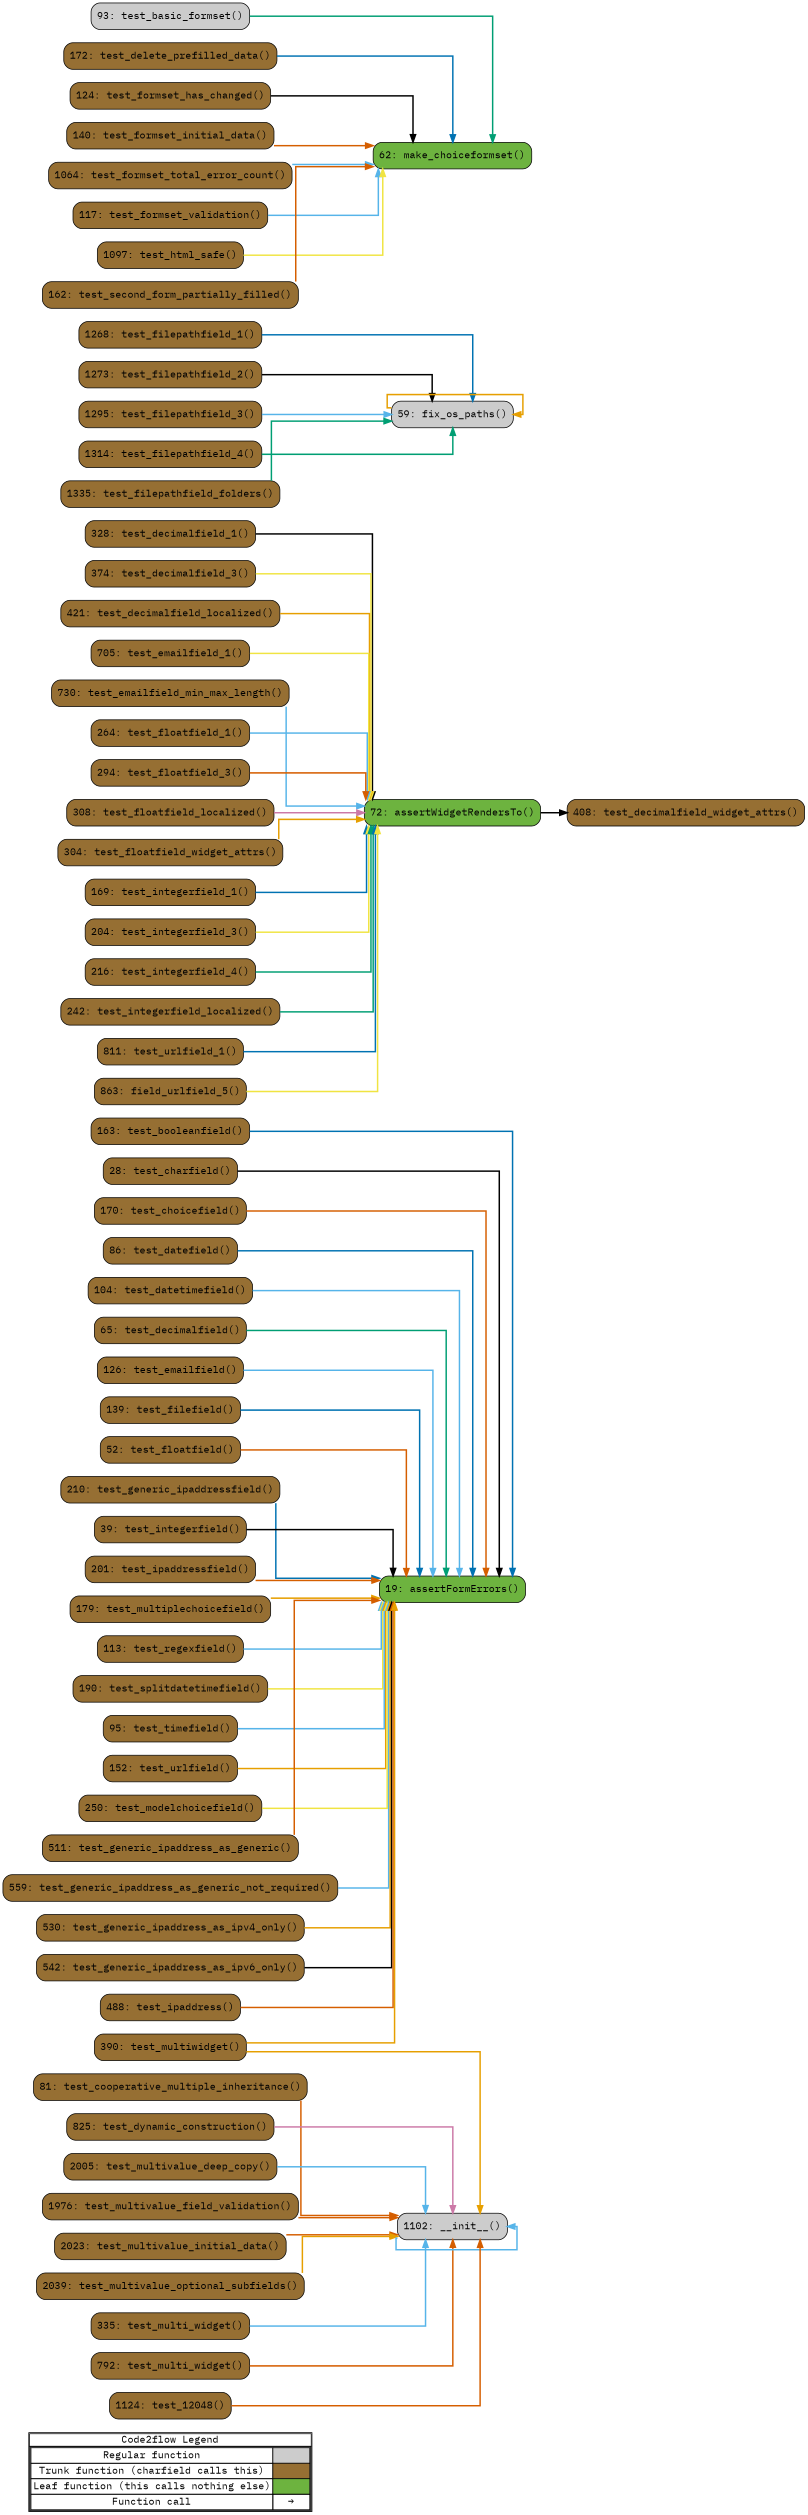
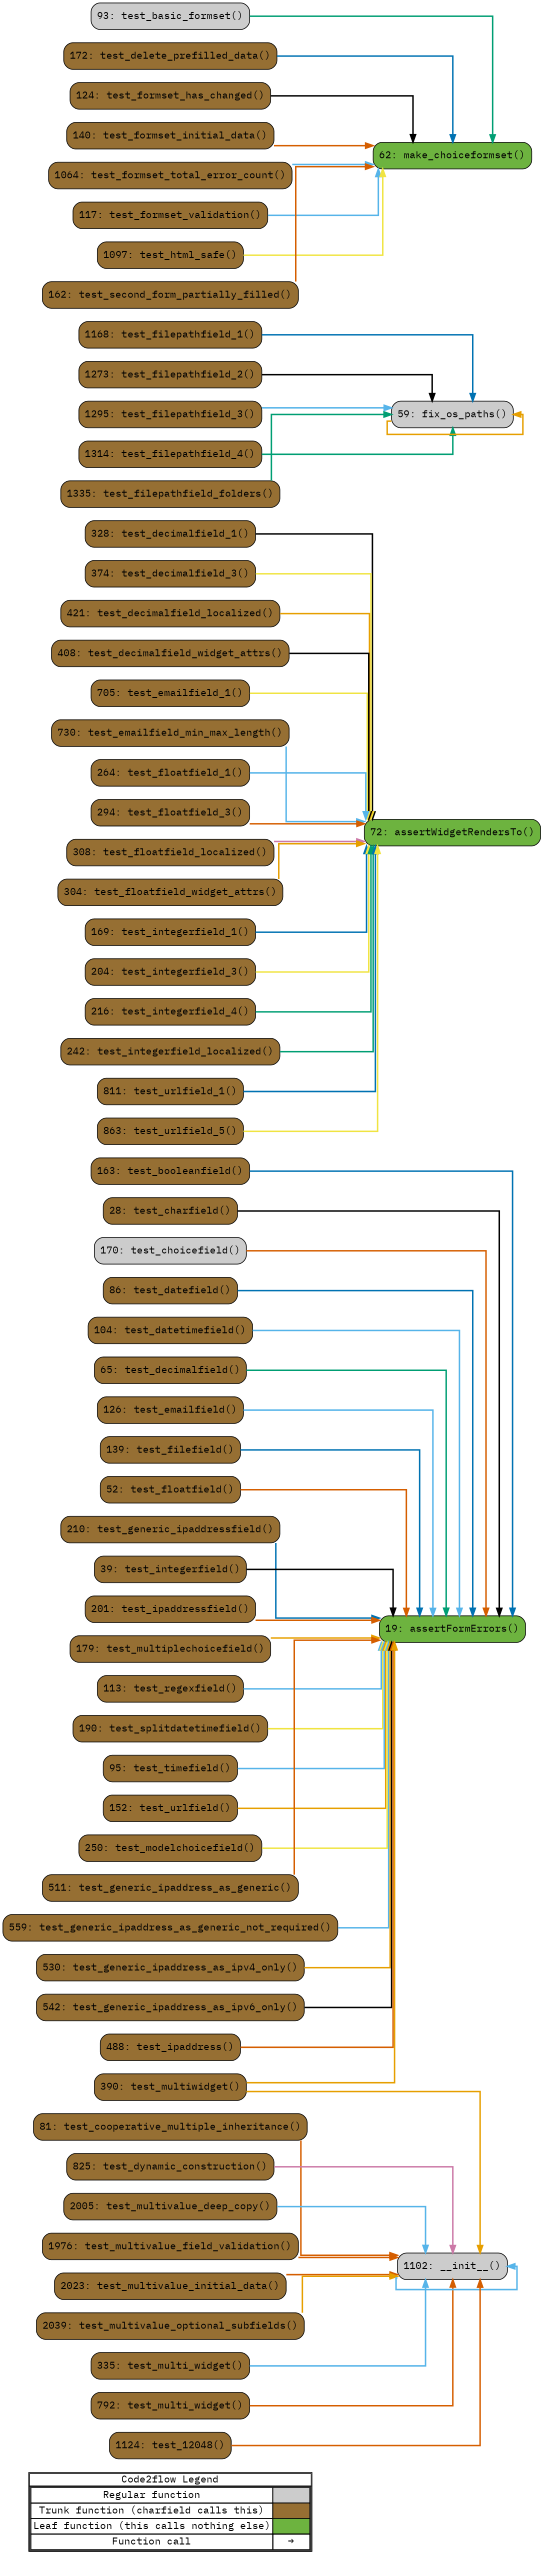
(170, 335) -> (170, 335)
(550, 813) -> (361, 653)
(170, 1092) -> (170, 1131)
(170, 1211) -> (170, 1251)
